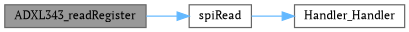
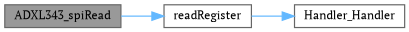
(75, 16) -> (63, 16)
(220, 16) -> (208, 16)
